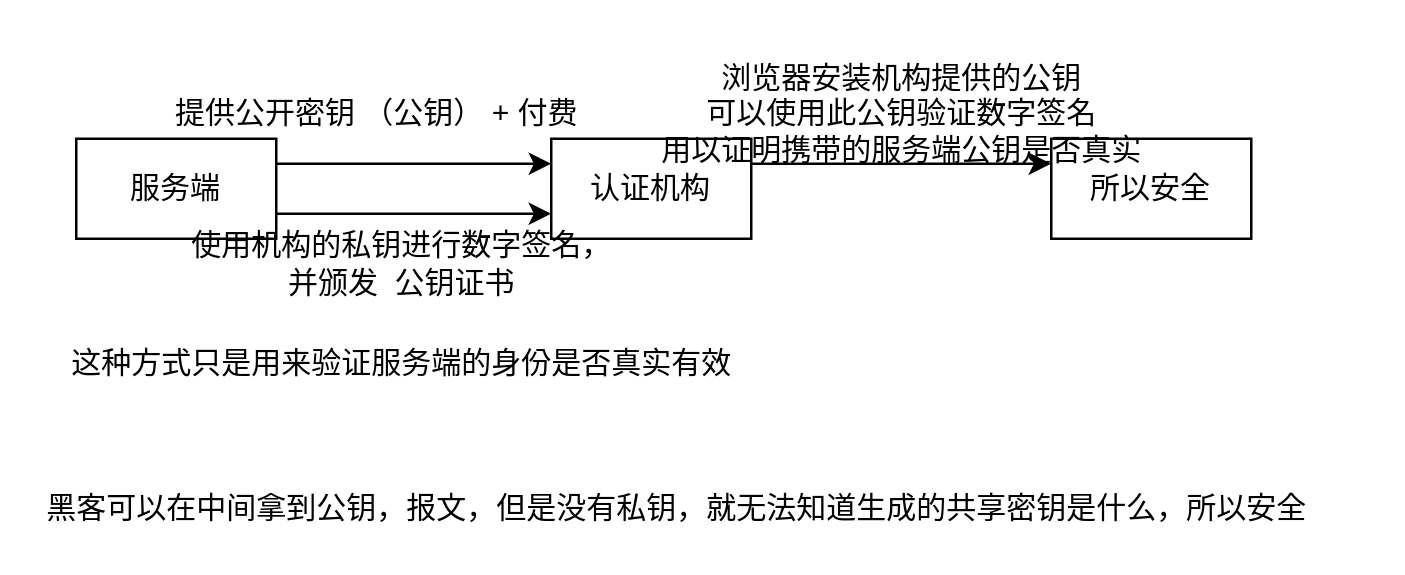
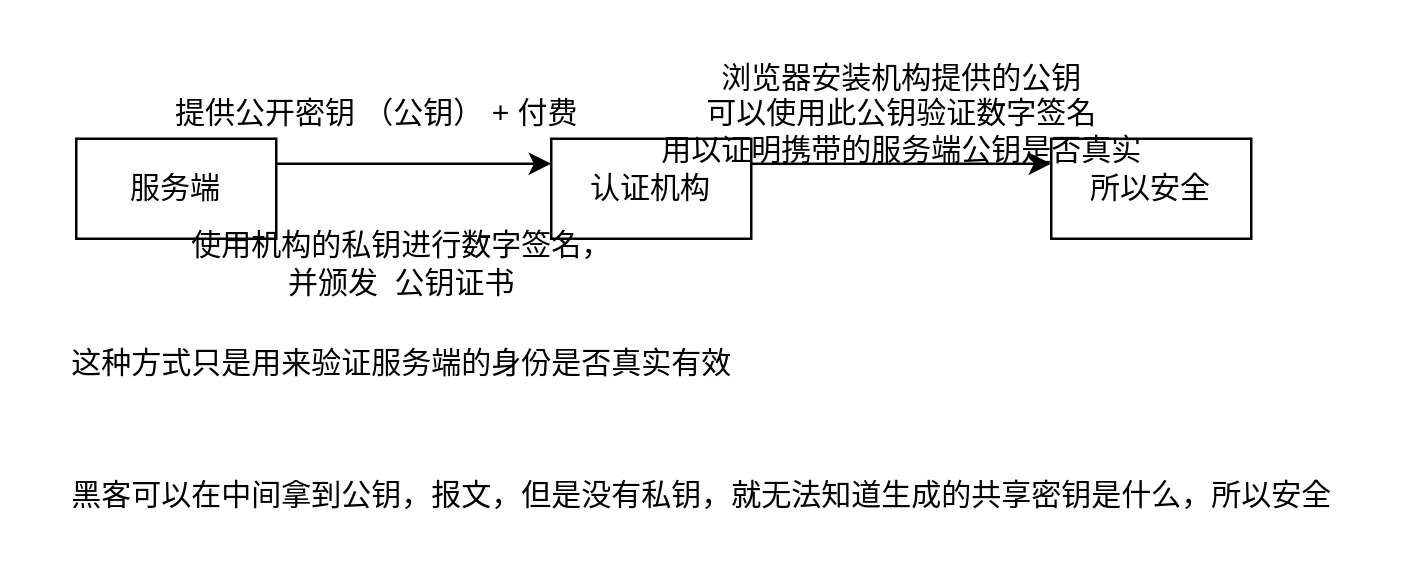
(405, 214) -> none
(676, 509) -> (701, 496)
